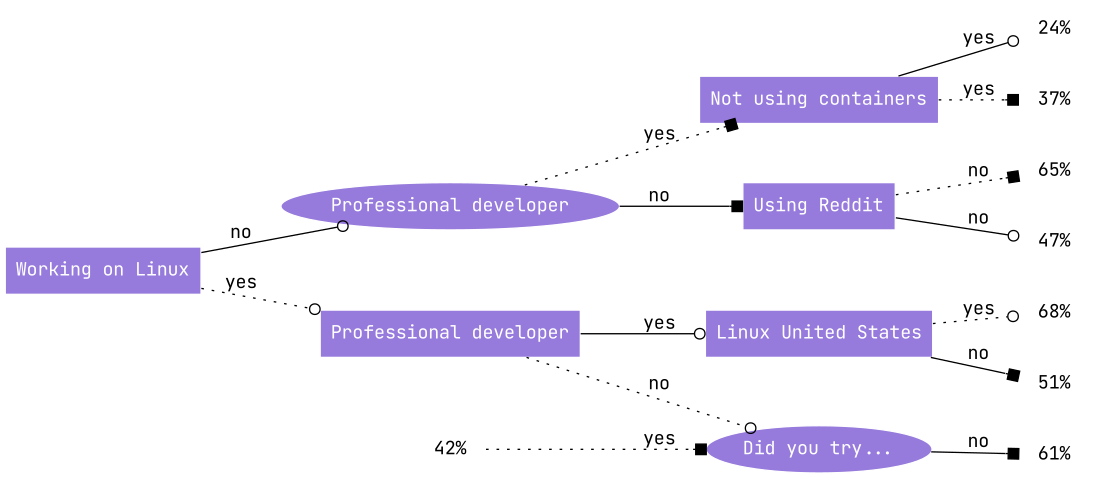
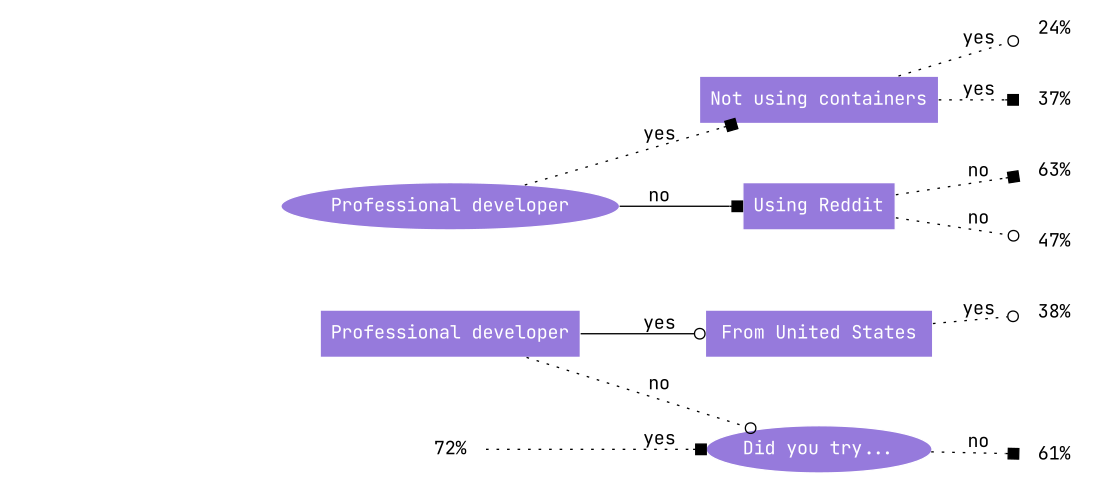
(953, 59) -> (953, 59)
(1054, 171) -> (1054, 171)
(952, 226) -> (952, 226)
(103, 271) -> none
(1054, 313) -> (1054, 313)
(819, 334) -> (819, 334)
(1054, 384) -> none
(450, 449) -> (450, 449)
(968, 453) -> (968, 453)
